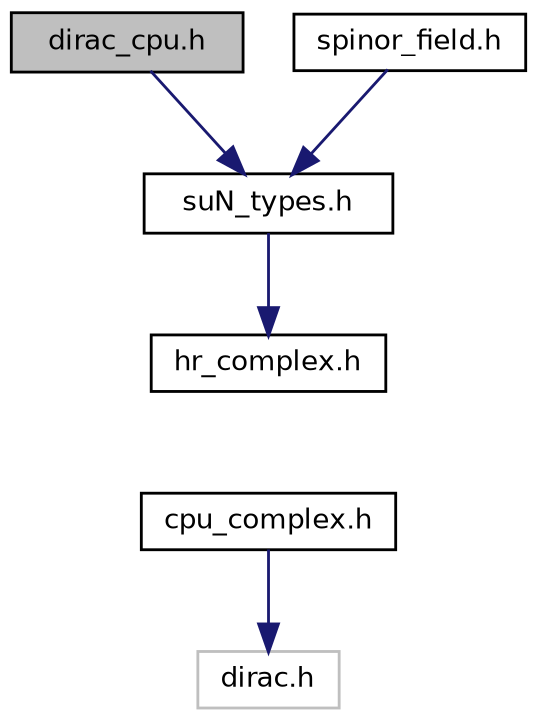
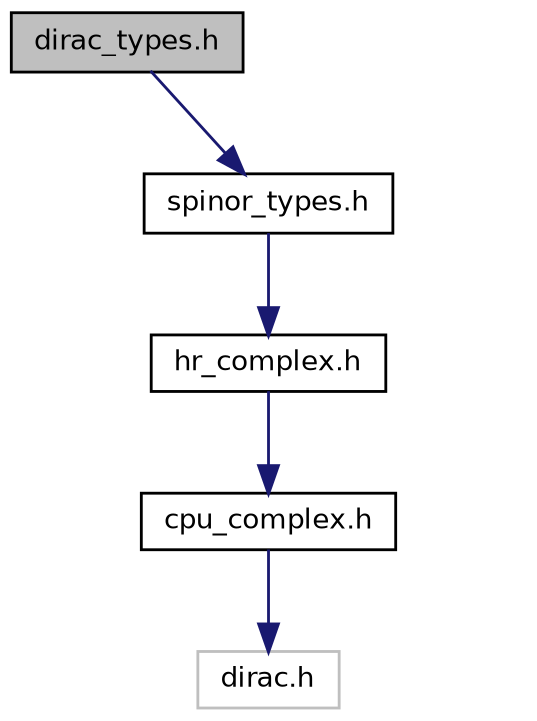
(127, 42) -> (127, 42)
(410, 42) -> none
(269, 204) -> (269, 204)
none -> (269, 428)
